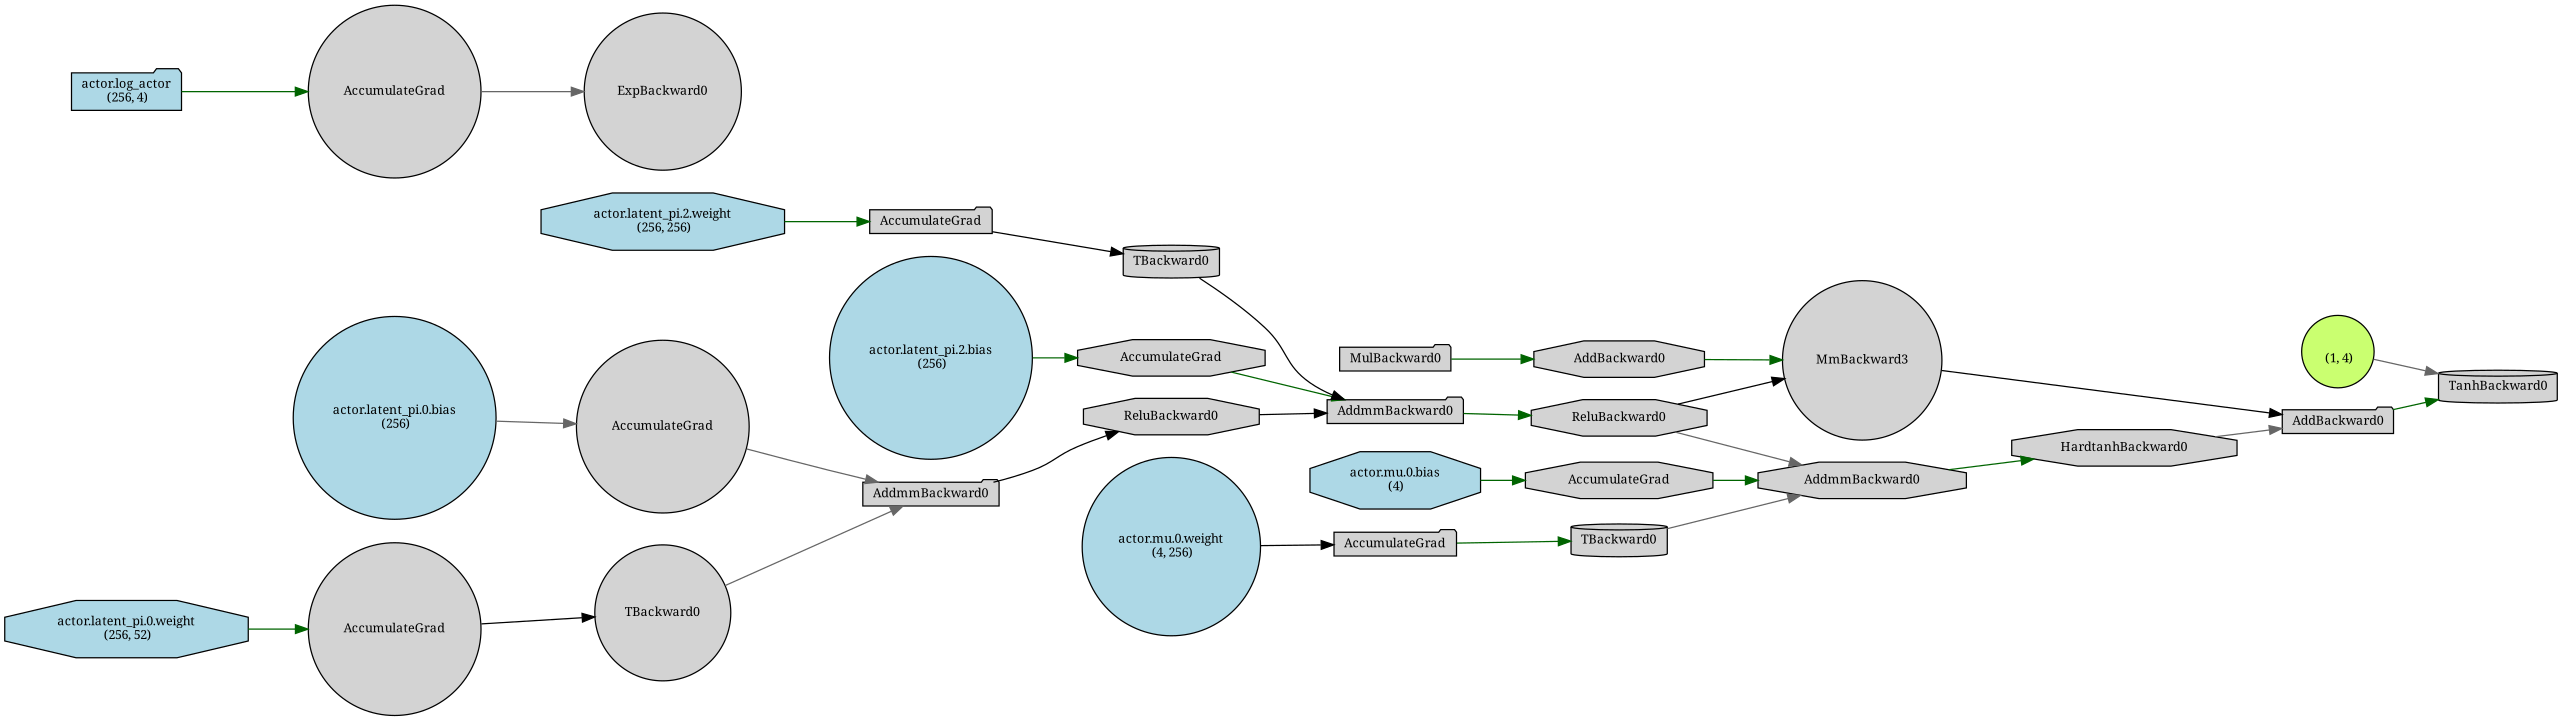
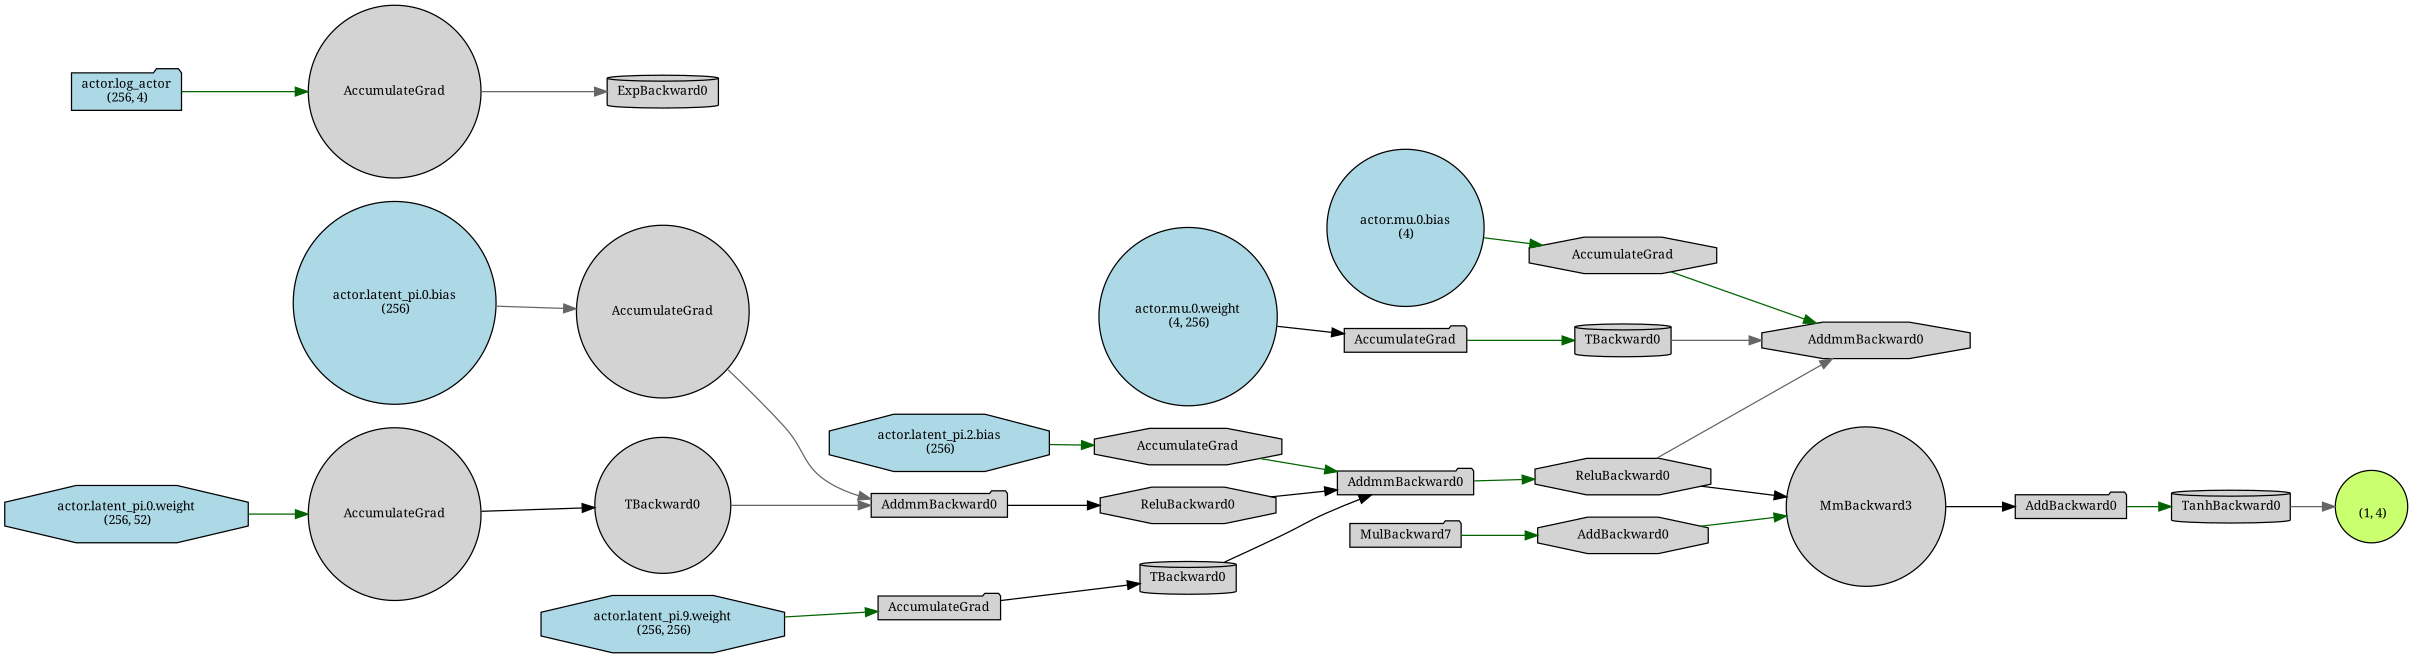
(663, 92) -> (663, 92)
(663, 222) -> (663, 624)
(931, 358) -> (939, 443)
(1395, 359) -> (1406, 535)
(2400, 365) -> (2306, 507)
(2124, 448) -> none
(1395, 480) -> (1406, 228)
